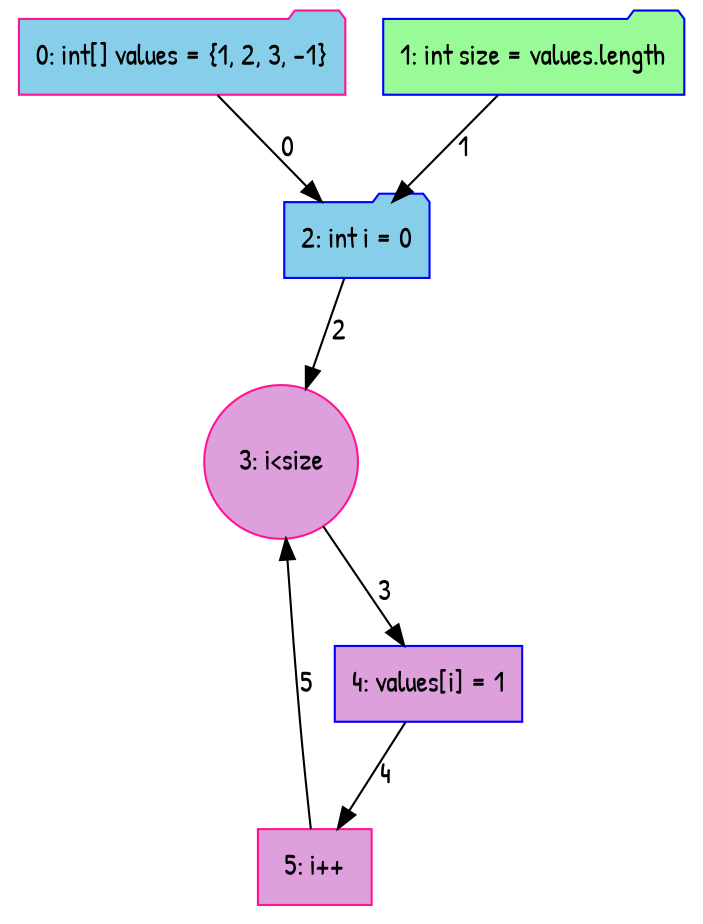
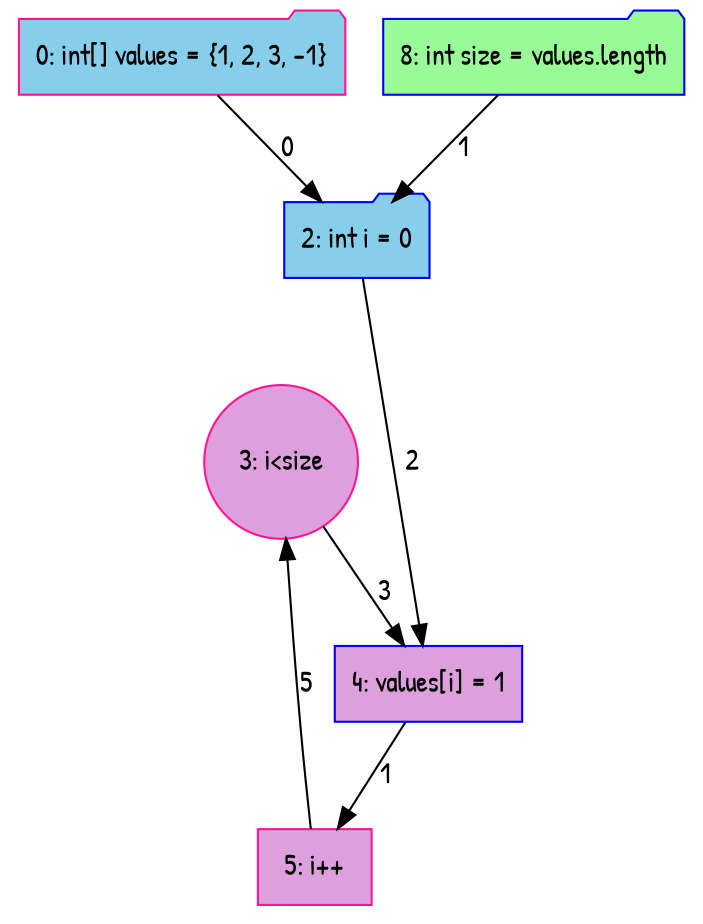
(534, 57) -> (534, 57)
(329, 323) -> (391, 452)
(386, 775) -> (386, 775)
